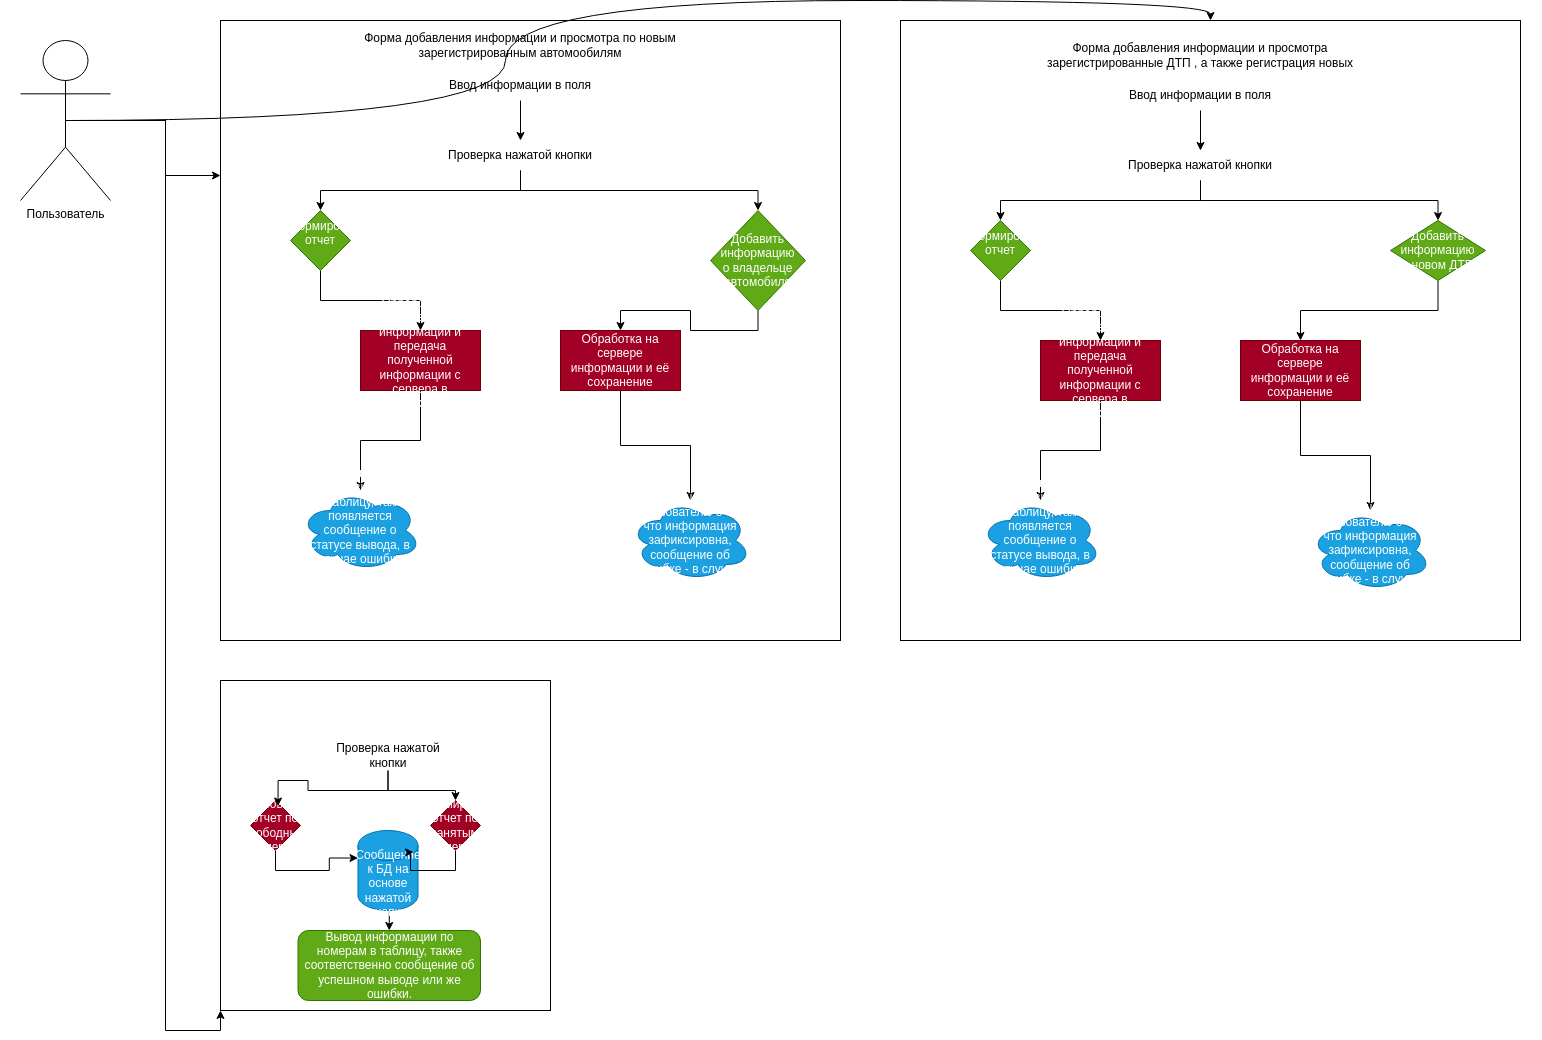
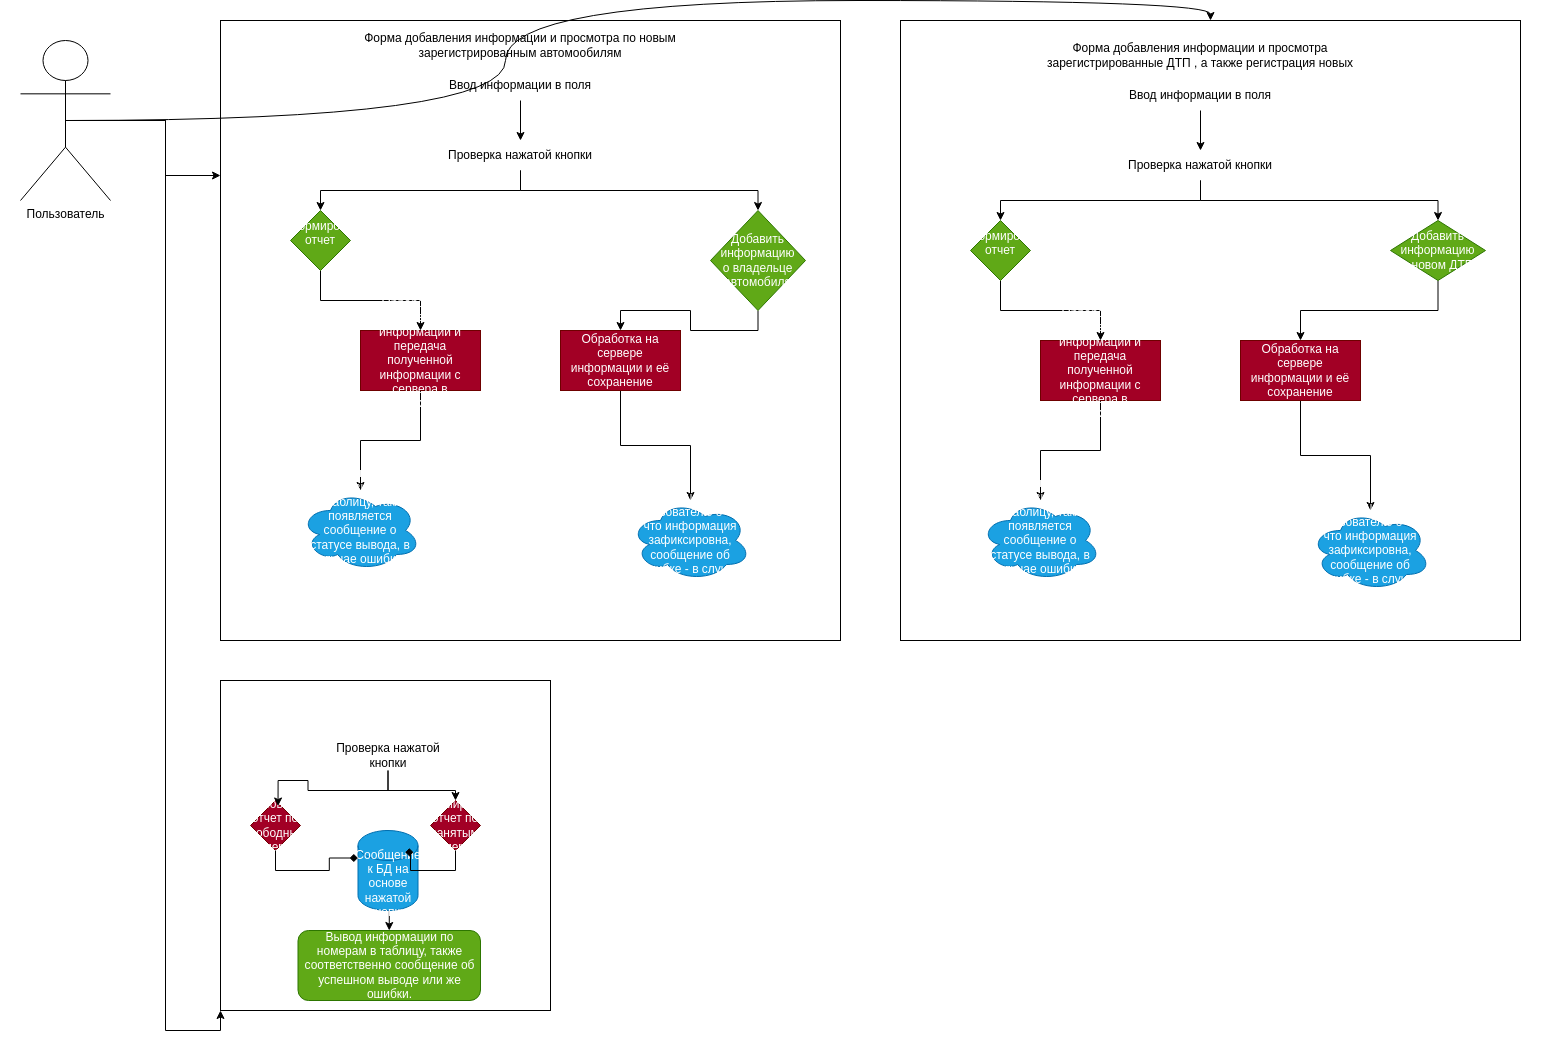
(409, 852) -> (409, 852)
(350, 858) -> (349, 858)
